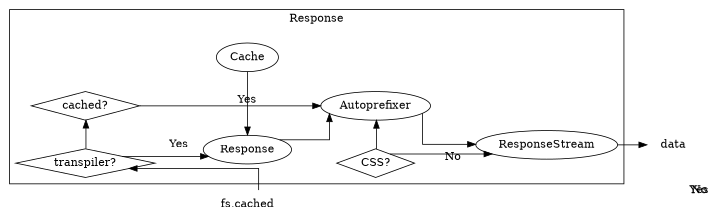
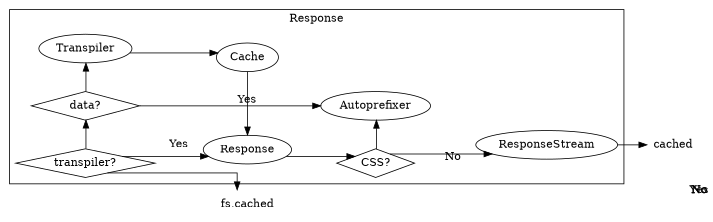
none -> (85, 49)
(85, 106) -> (85, 106)
(314, 140) -> (317, 156)
(430, 144) -> none
(673, 145) -> (673, 145)
(209, 168) -> (177, 173)
